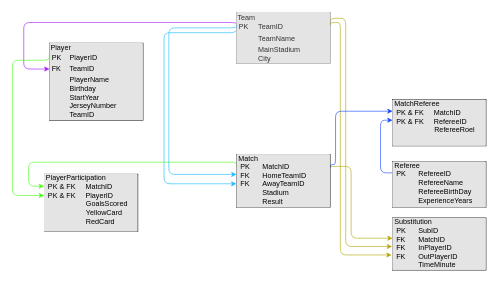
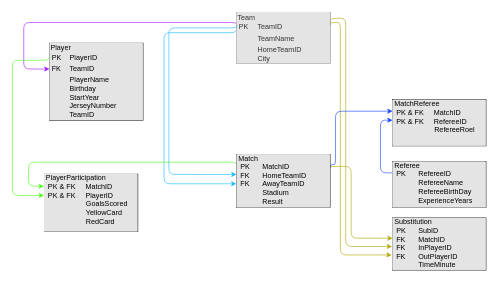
(257, 34) -> (257, 34)
